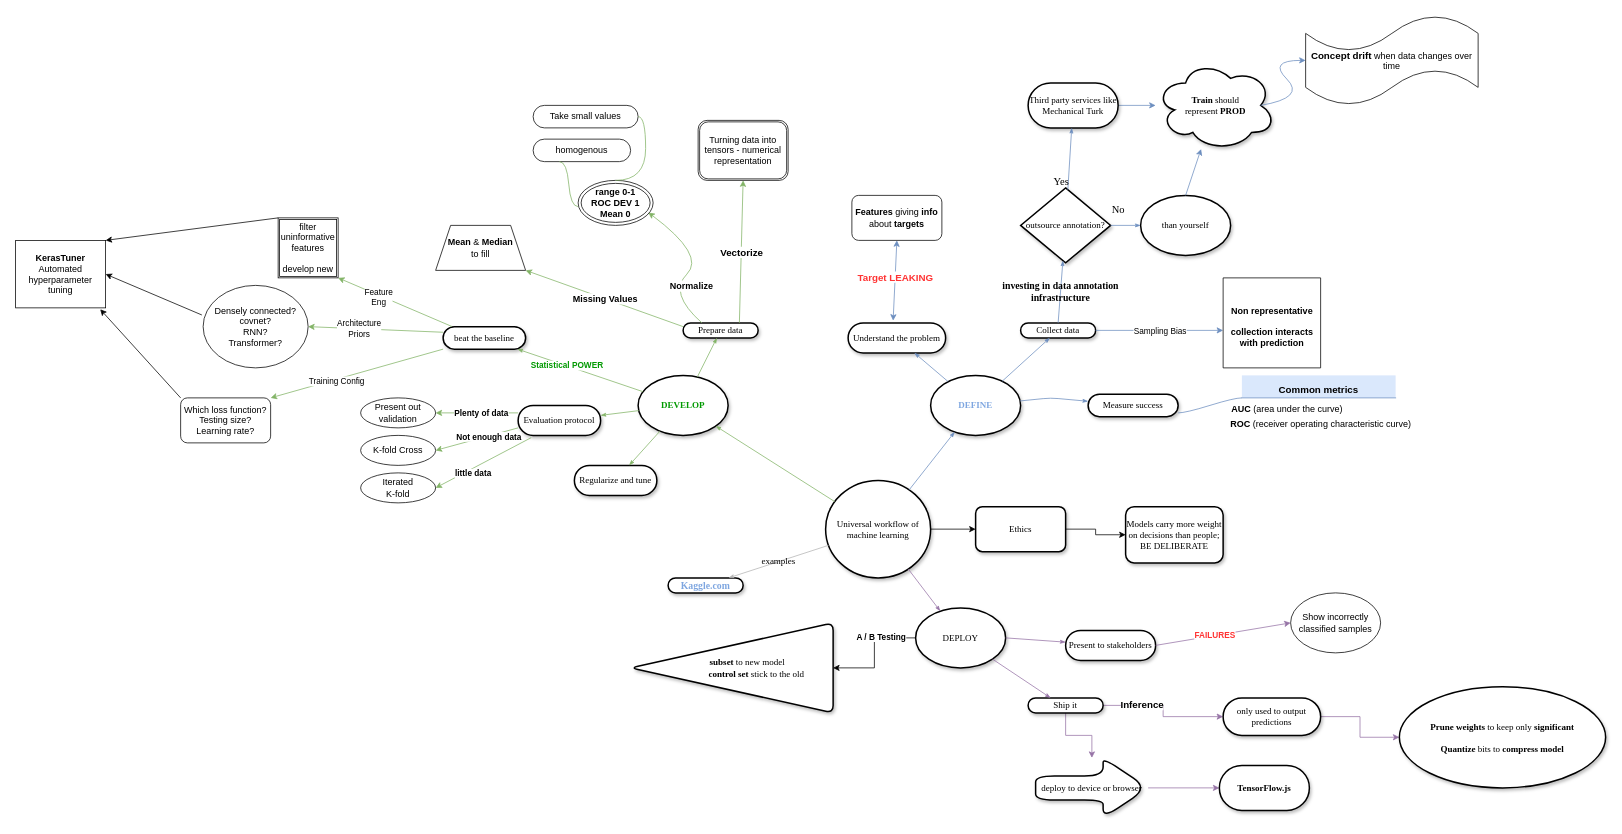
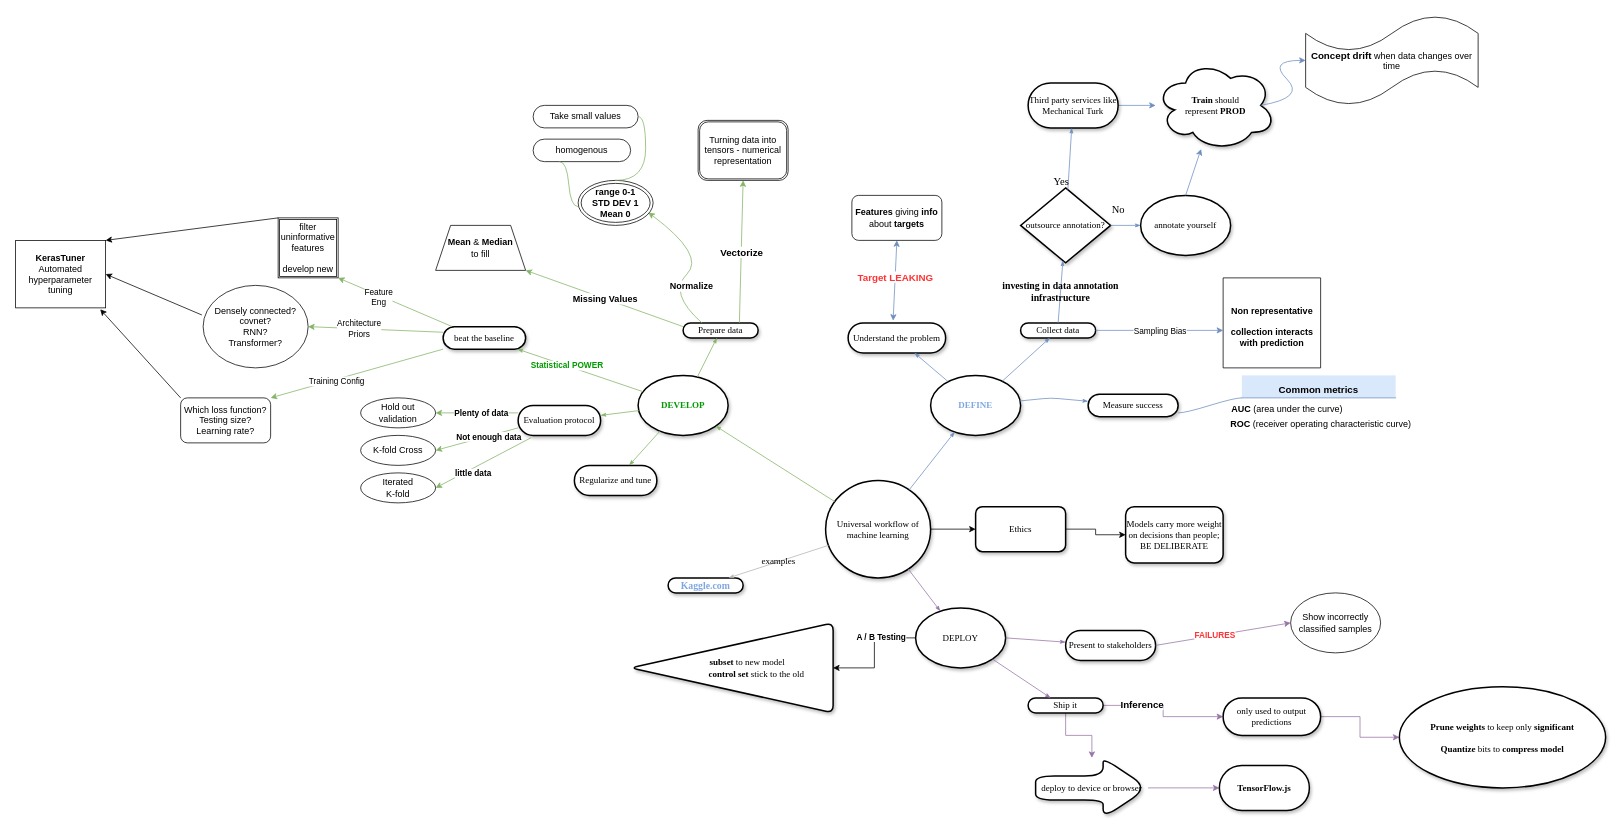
(615, 203) -> (615, 203)
(1185, 225) -> (1185, 225)
(398, 413) -> (398, 413)
